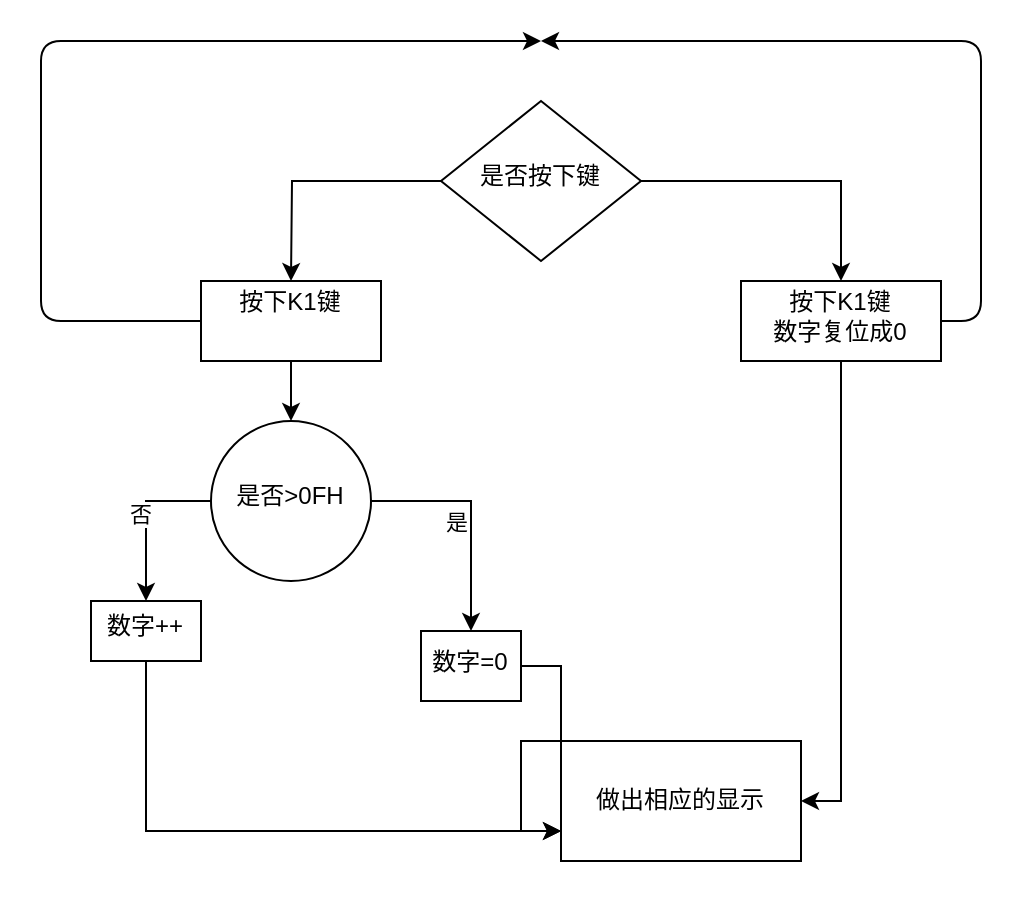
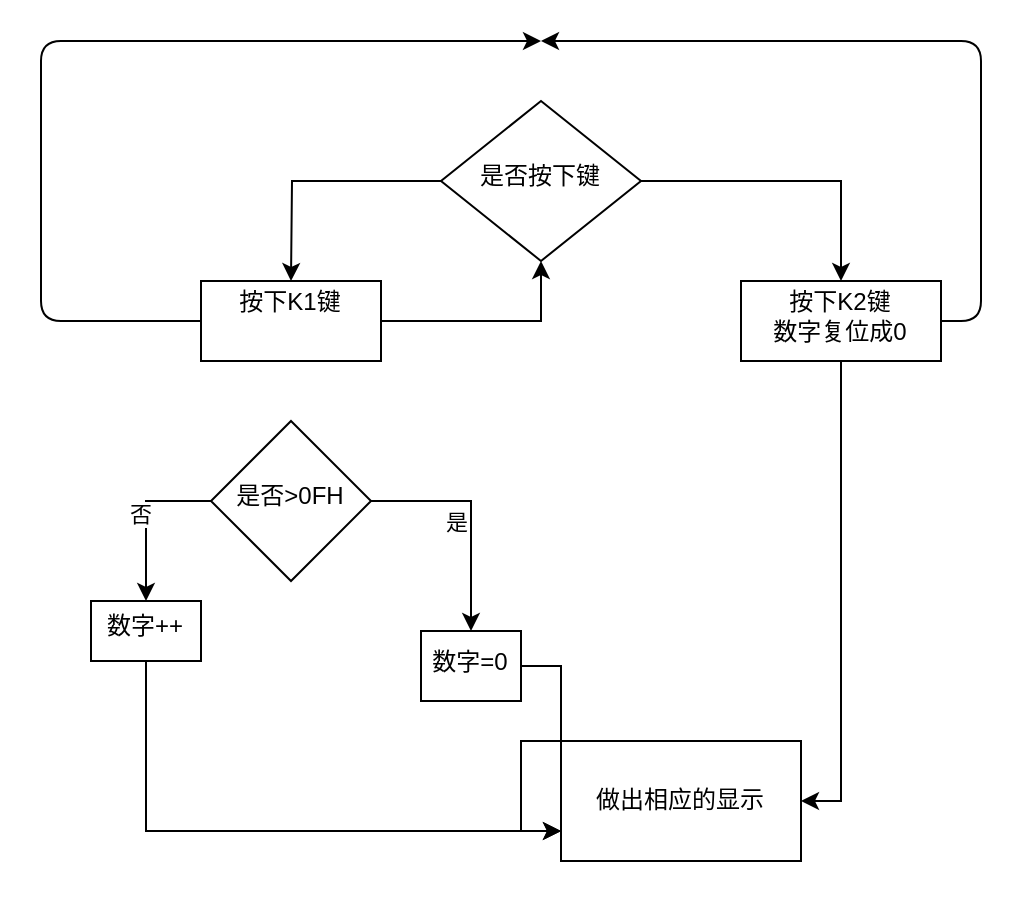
(841, 317) -> (841, 317)
(291, 398) -> (484, 321)
(291, 501) -> (291, 501)
